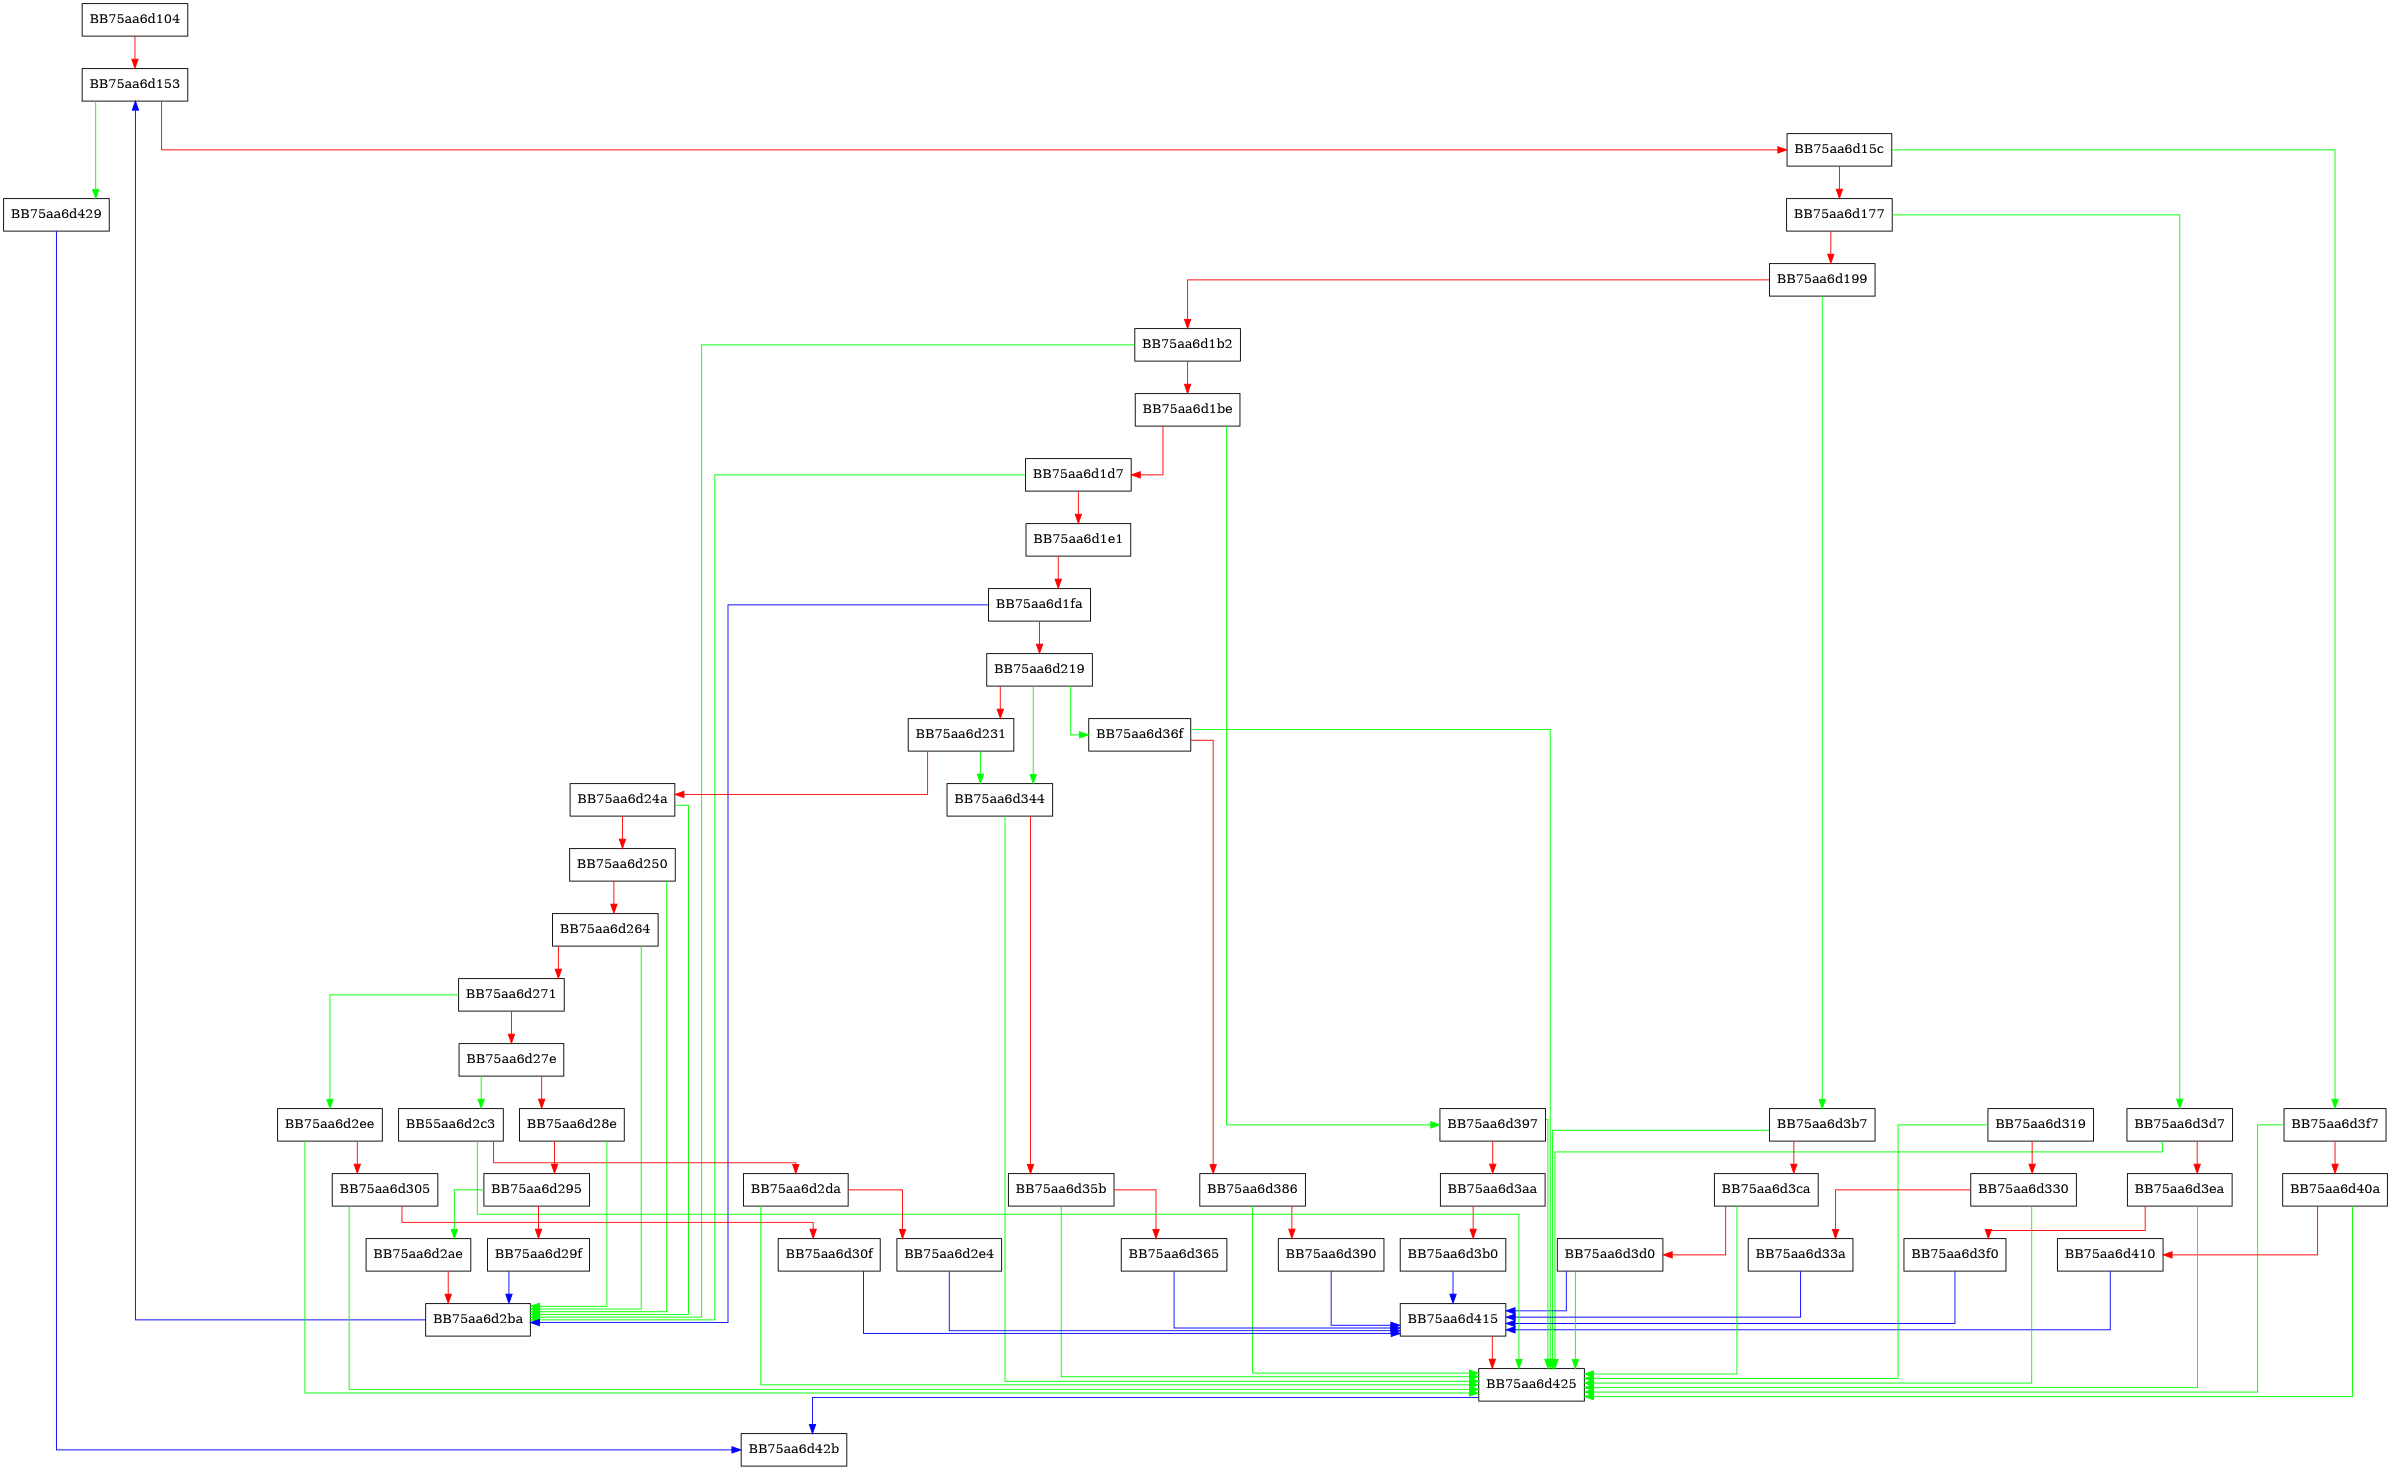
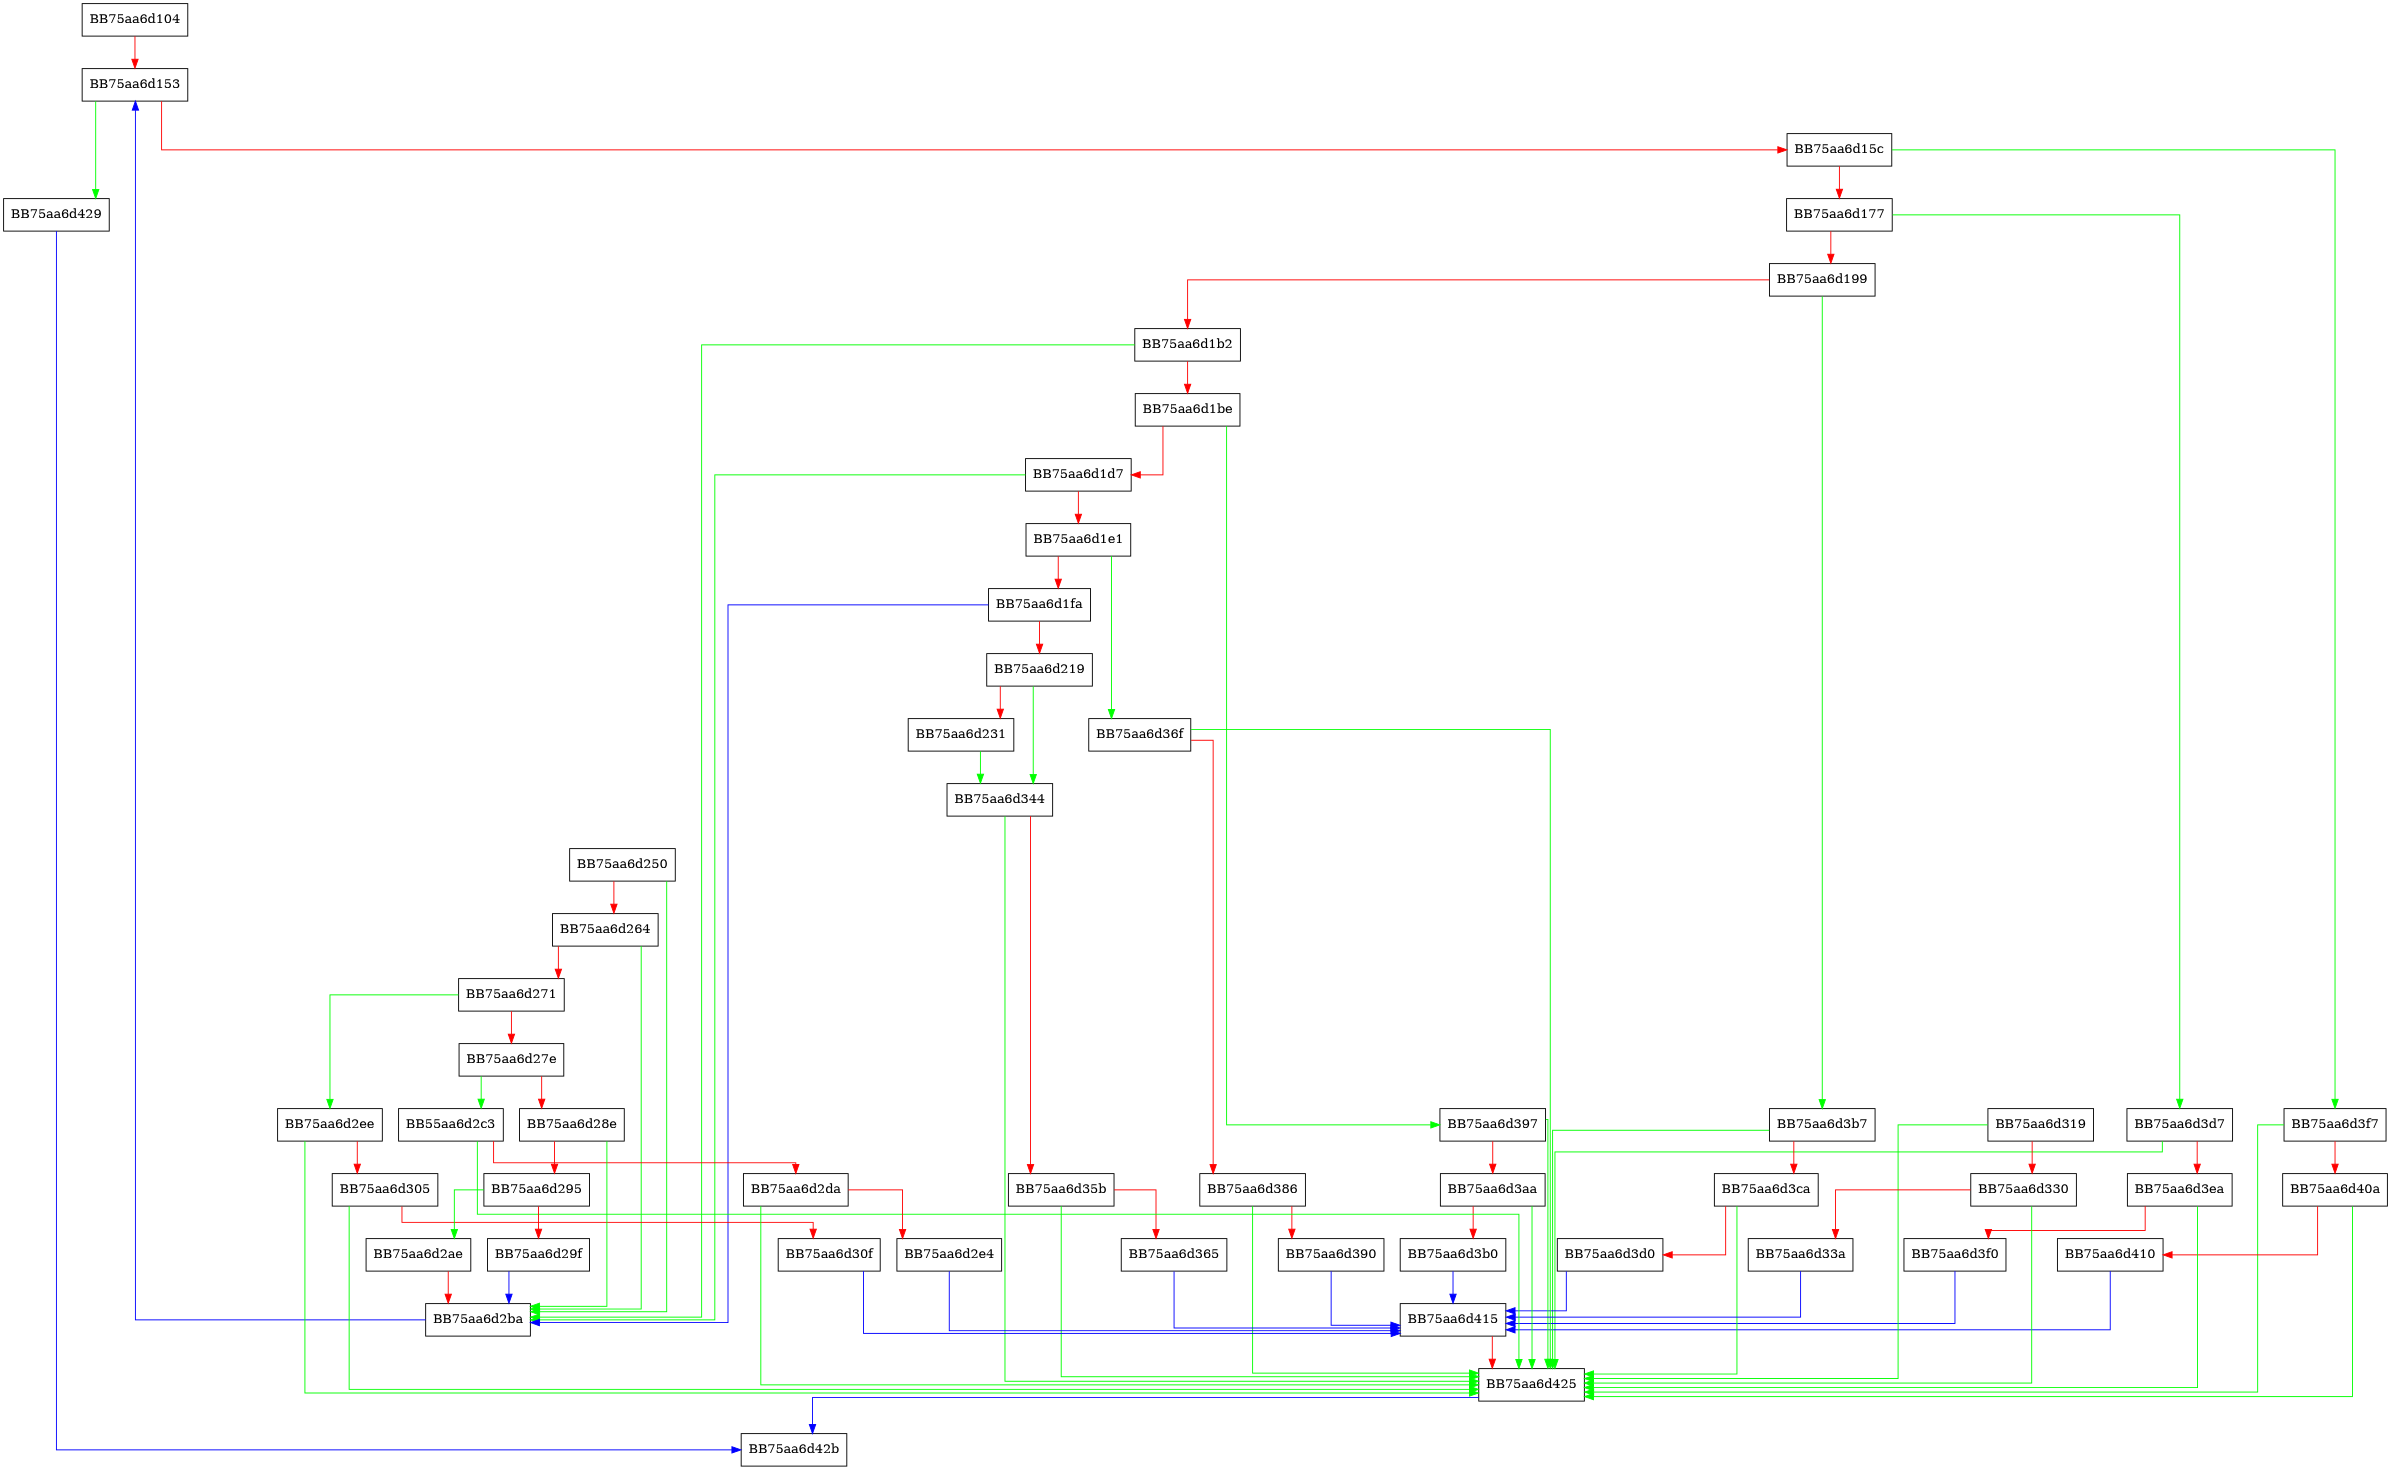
(1071, 715) -> (1112, 633)
(622, 800) -> none
(1575, 1311) -> (1532, 1283)
